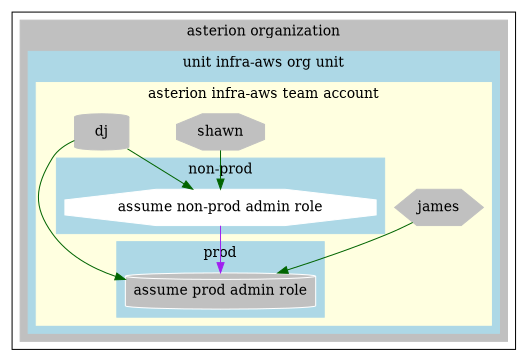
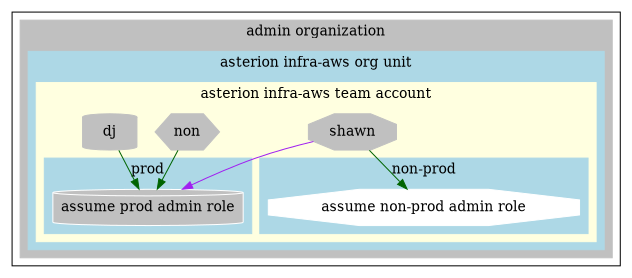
(264, 32) -> (316, 32)
(264, 63) -> (316, 63)
(156, 166) -> none
(439, 207) -> (187, 132)
(221, 248) -> (239, 164)
